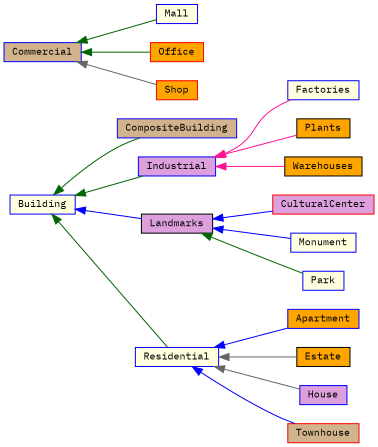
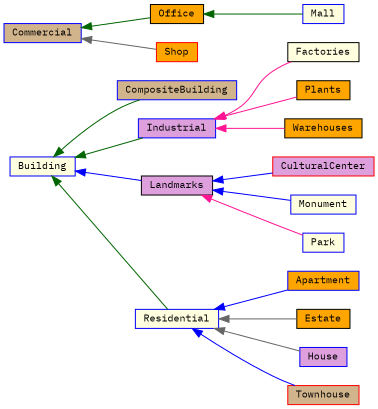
(121, 30) -> (258, 14)
(177, 52) -> (177, 14)
(323, 90) -> (323, 52)
(257, 255) -> (257, 217)
